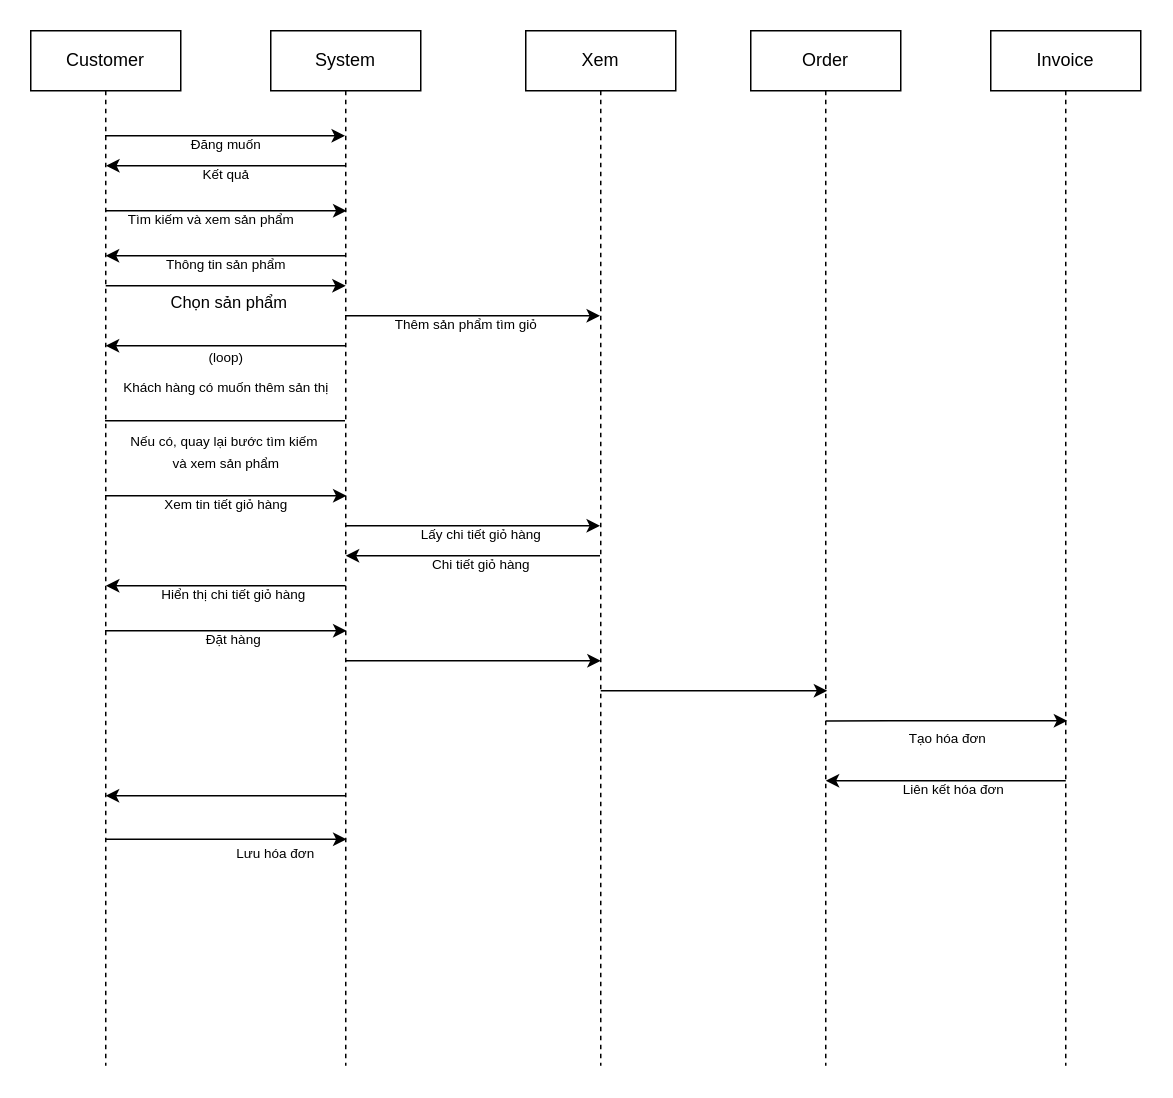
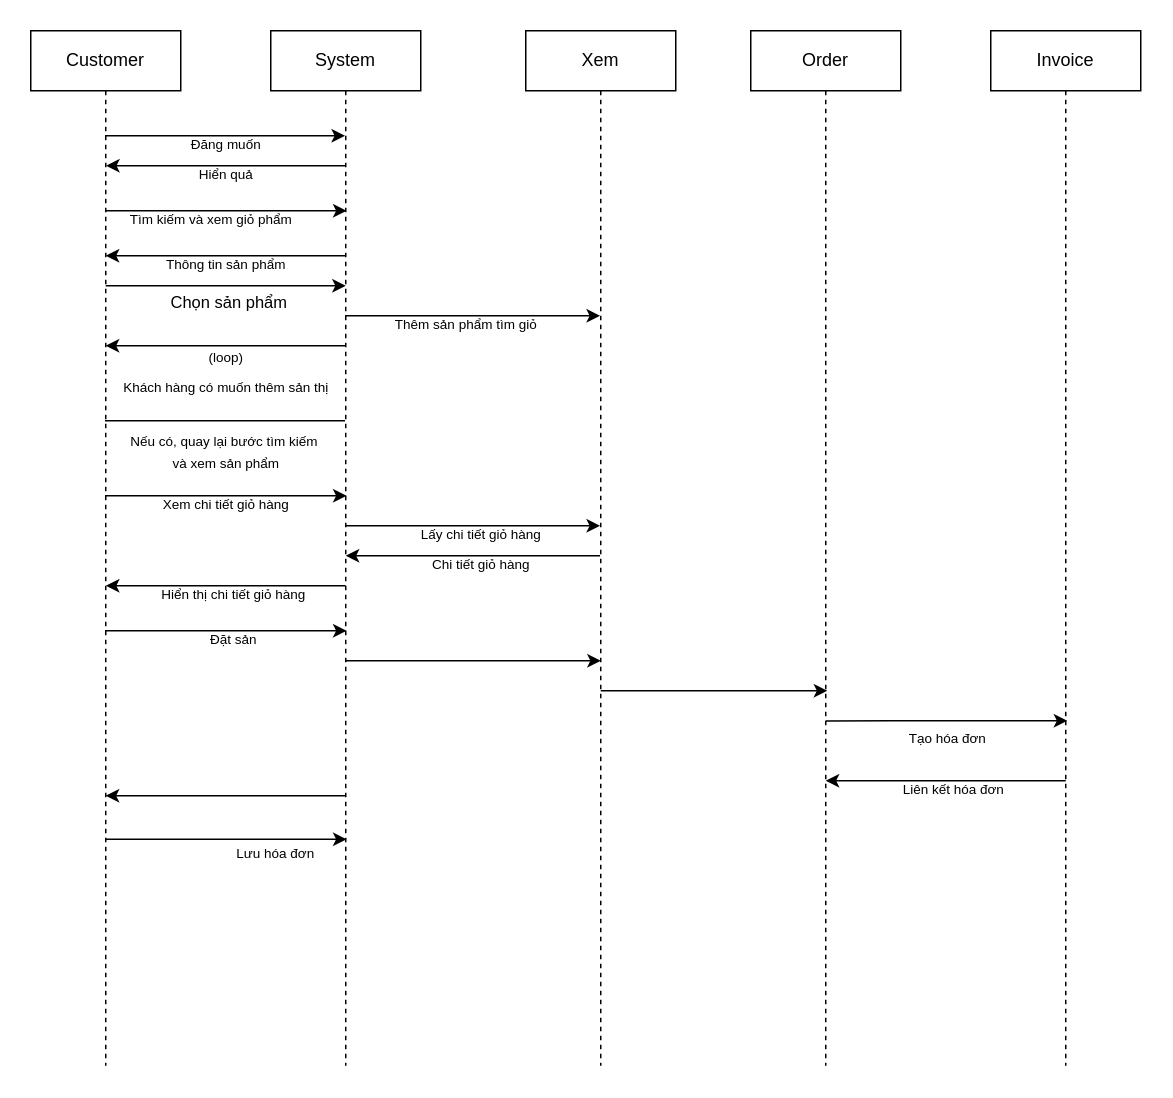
(227, 173) -> (227, 173)
(212, 218) -> (212, 218)
(227, 503) -> (227, 503)
(234, 638) -> (234, 638)
